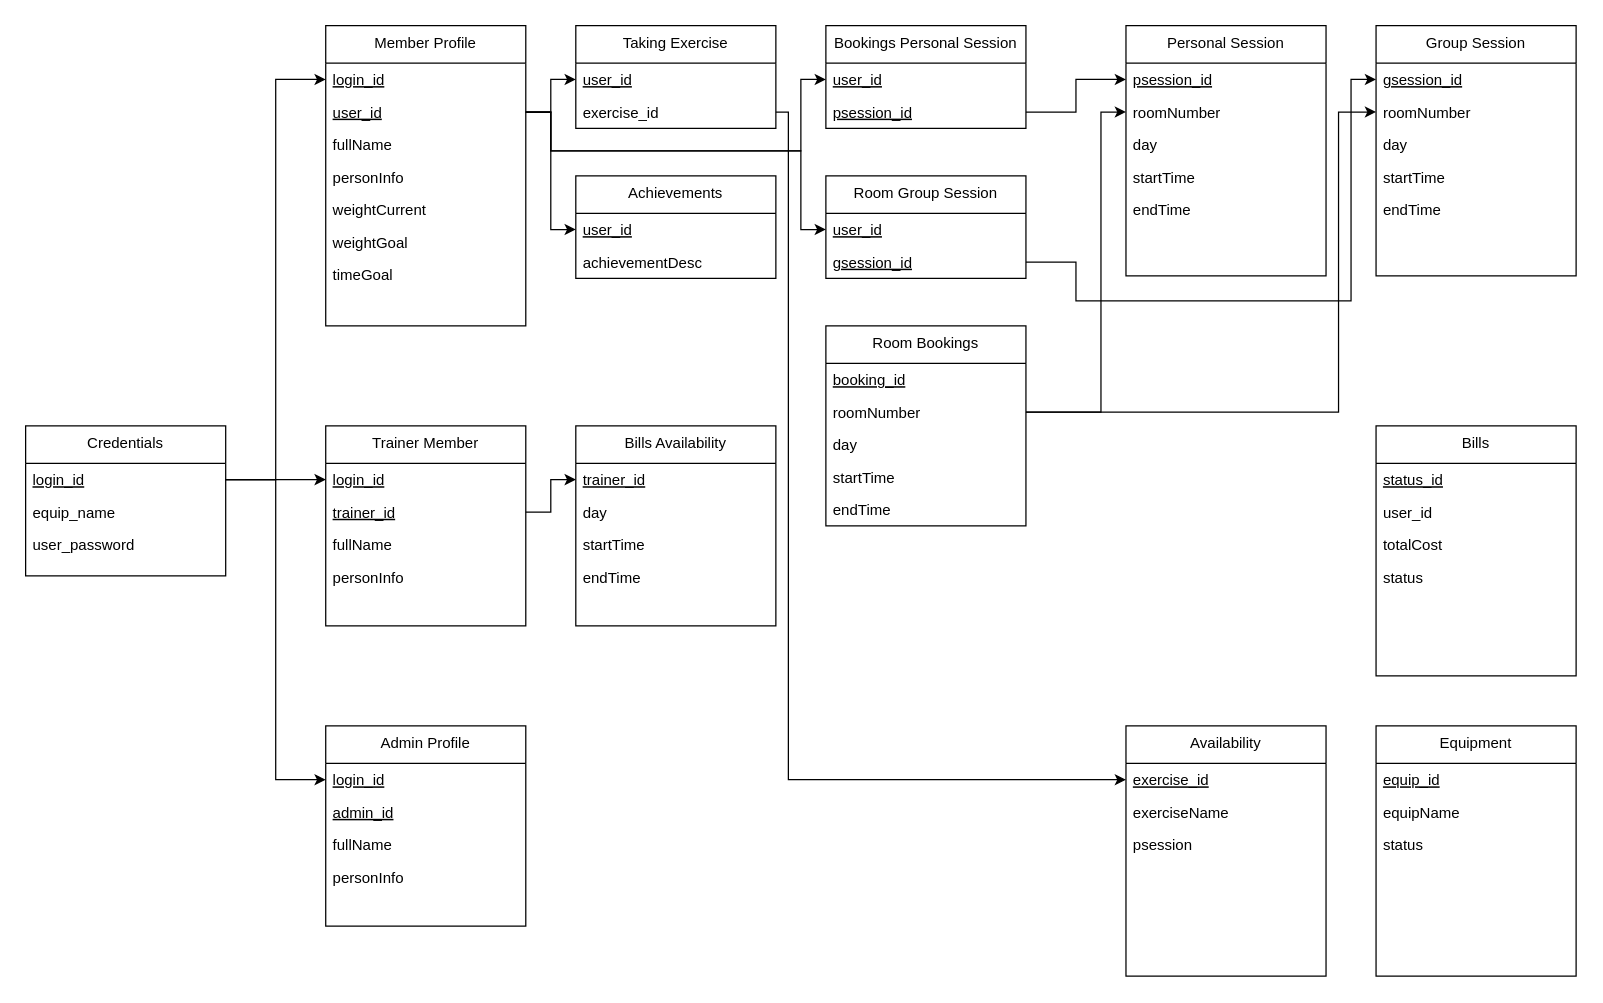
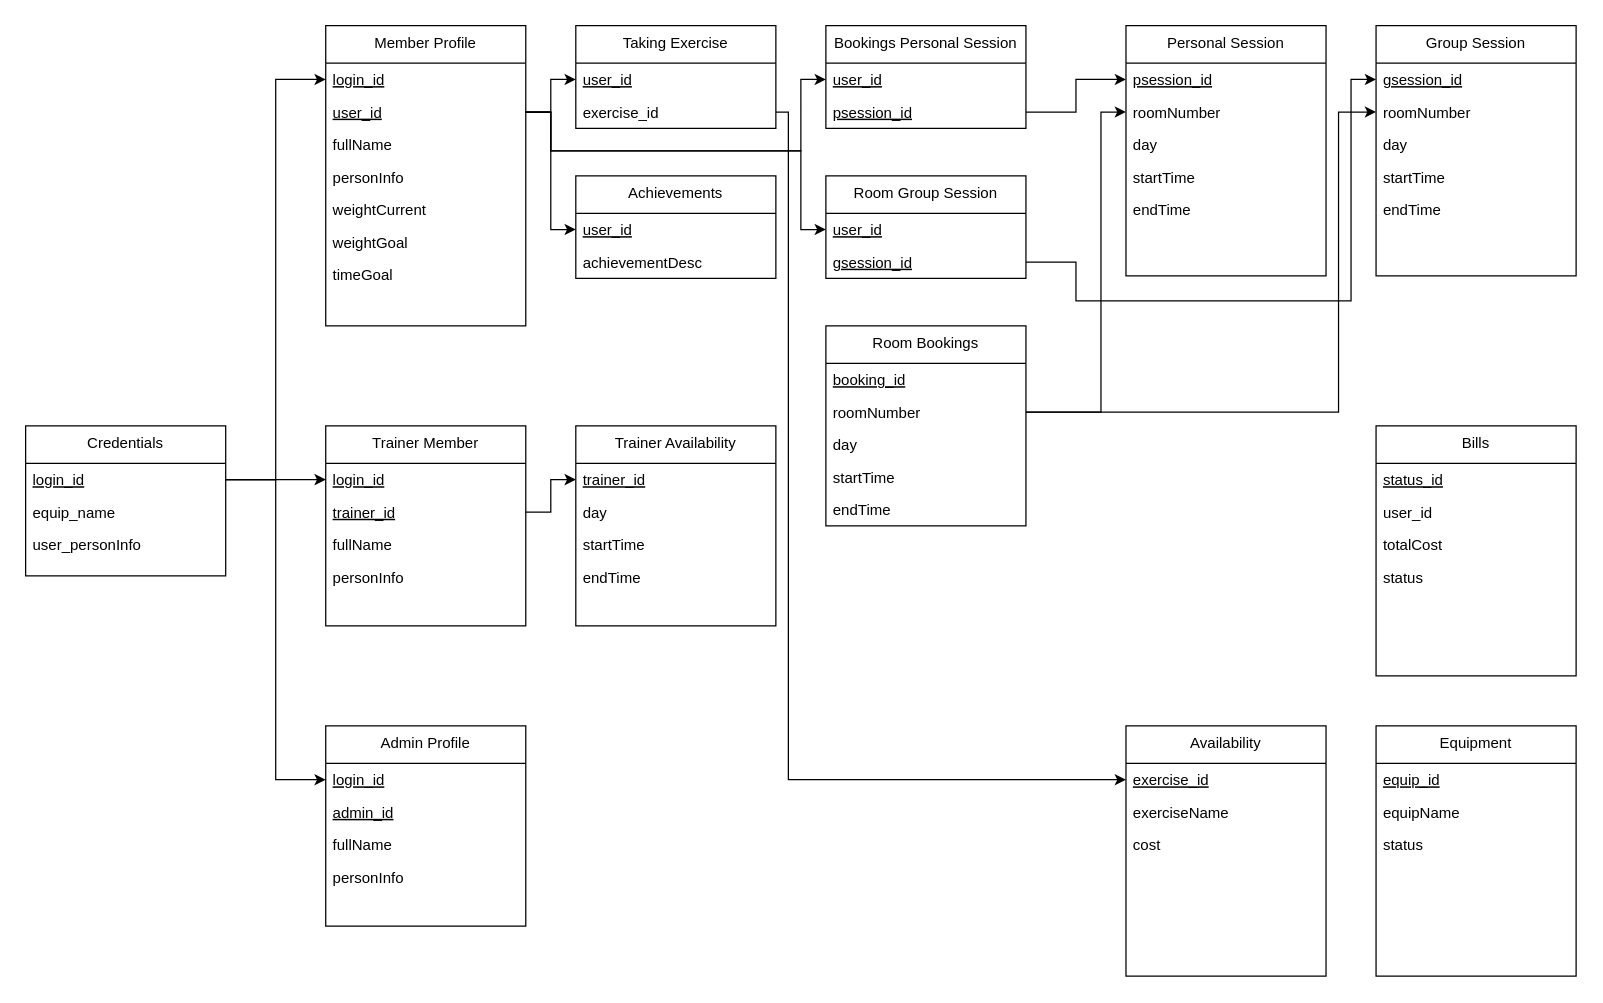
(675, 443) -> (675, 443)
(87, 545) -> (96, 545)
(1164, 845) -> (1149, 845)
